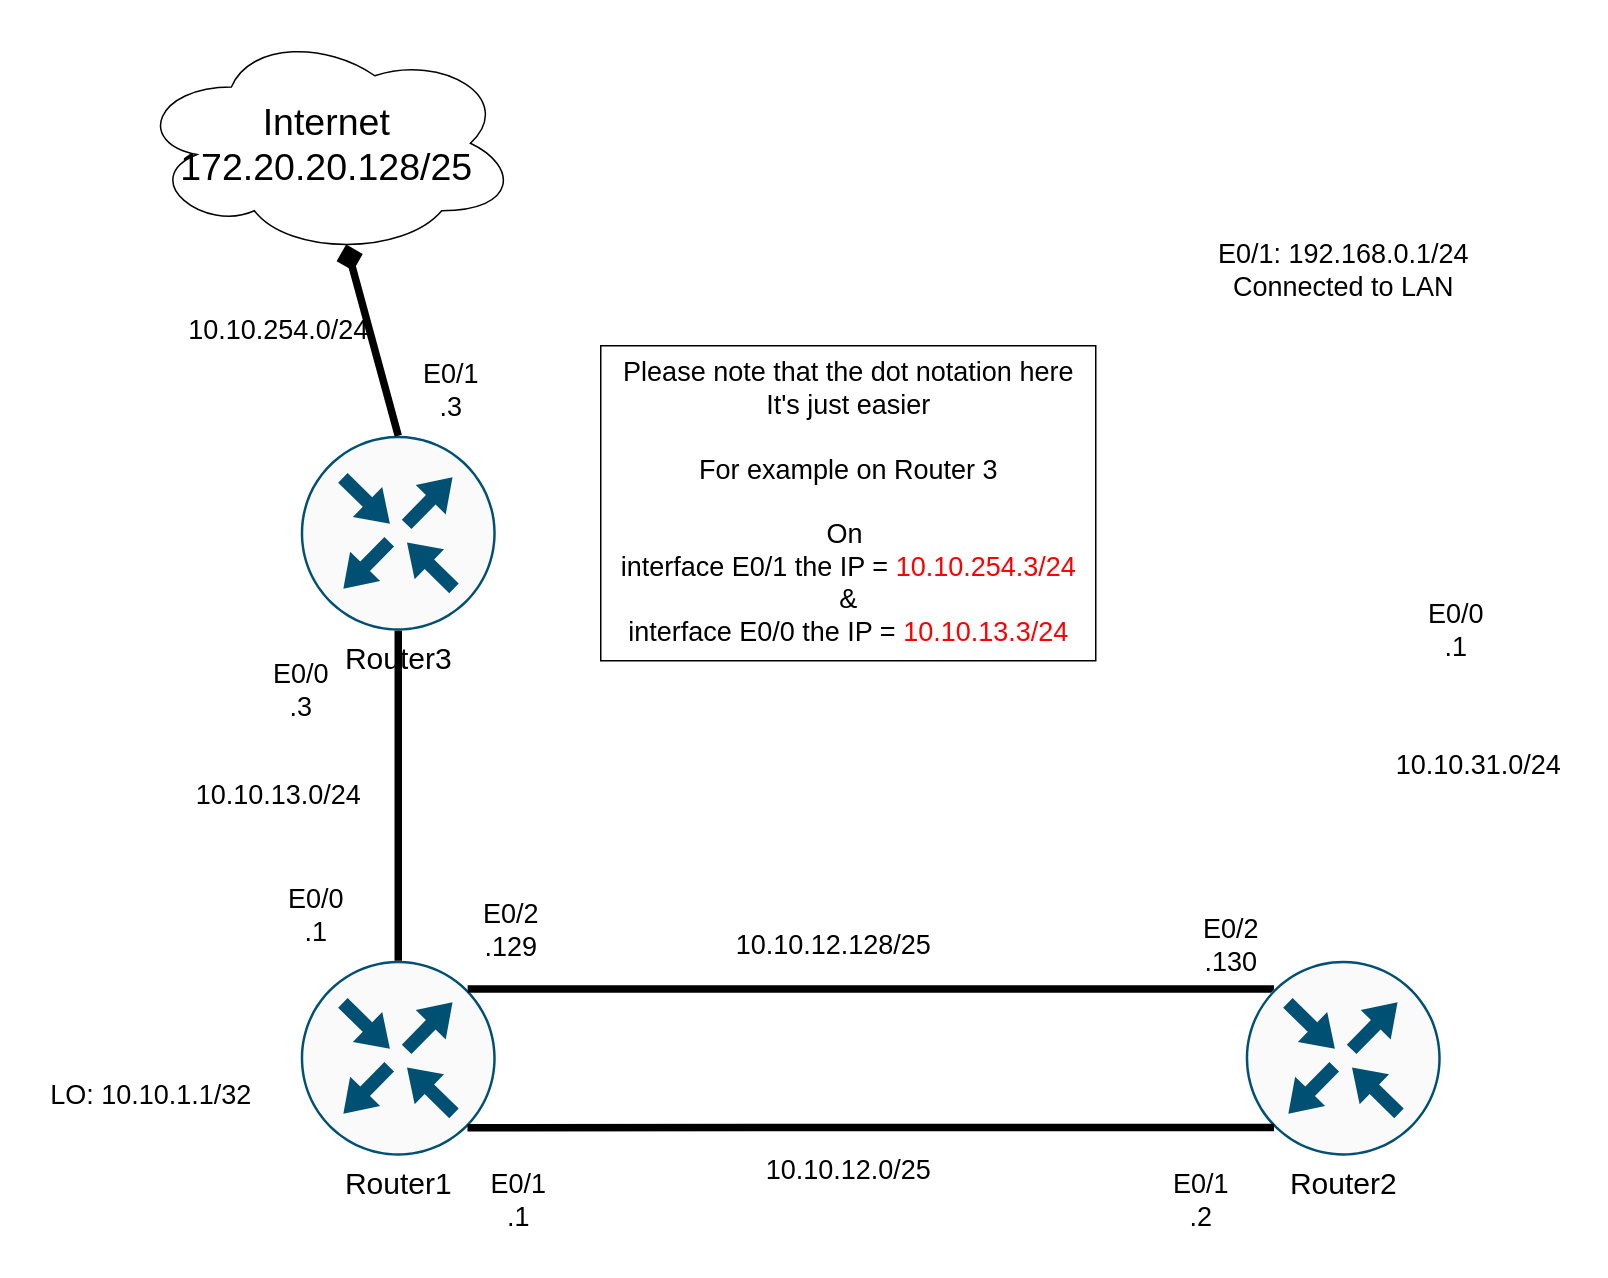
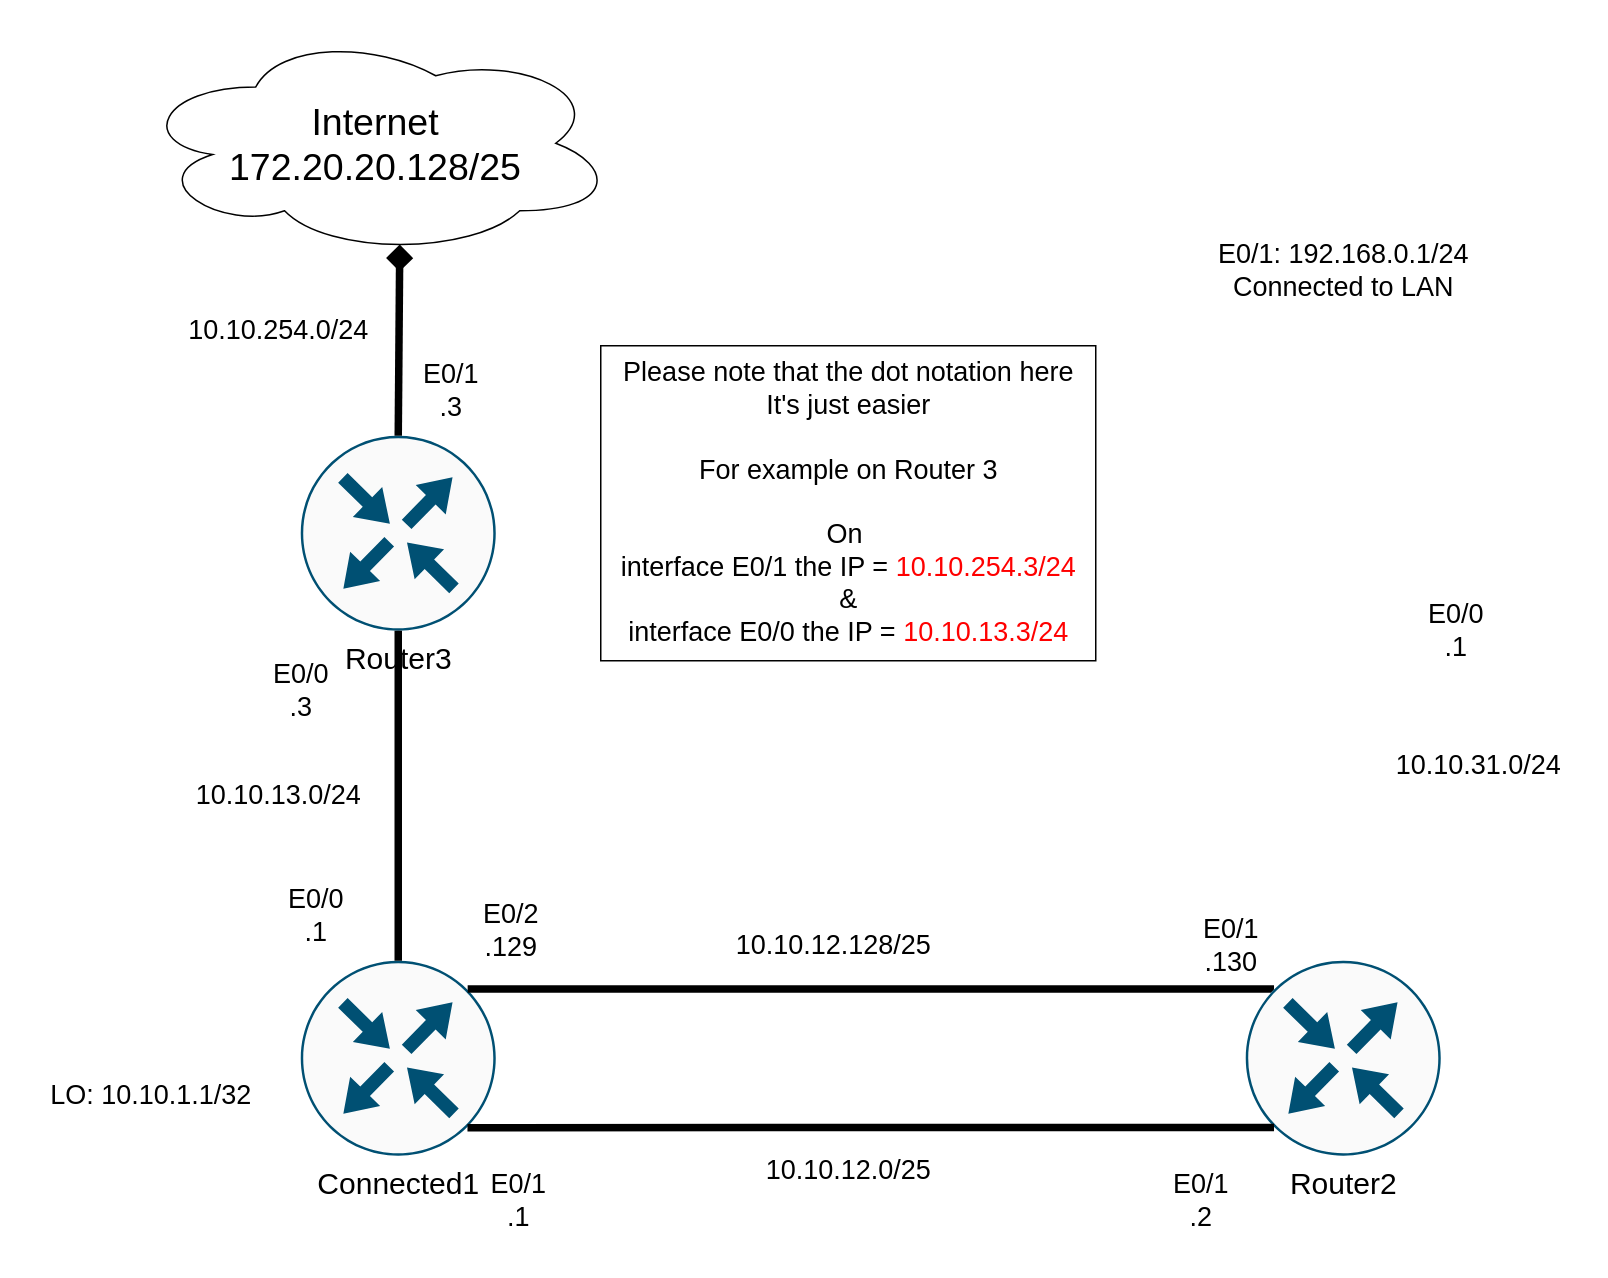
(327, 143) -> (376, 143)
(1232, 946) -> (1232, 946)
(399, 1177) -> (399, 1177)
